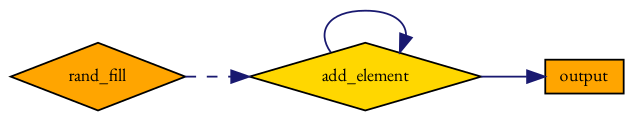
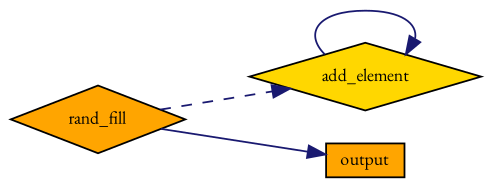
(504, 77) -> (234, 140)
